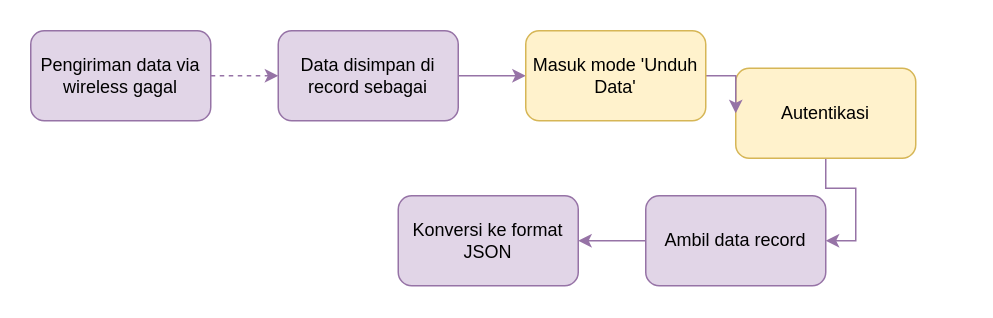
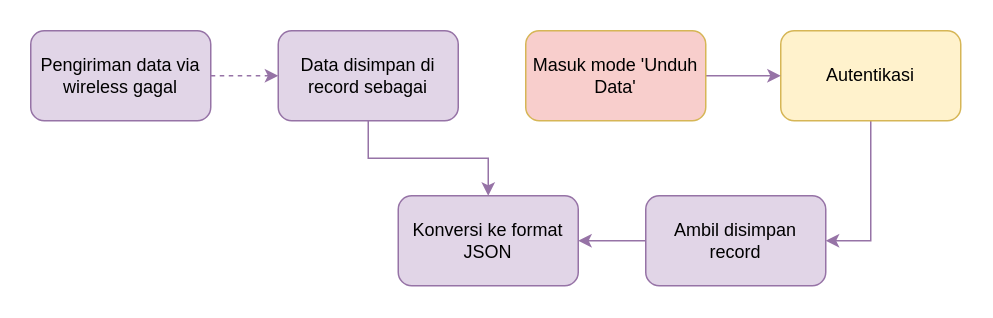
(487, 76) -> (423, 158)
(616, 76) -> (616, 76)
(826, 113) -> (871, 76)
(736, 241) -> (736, 241)
